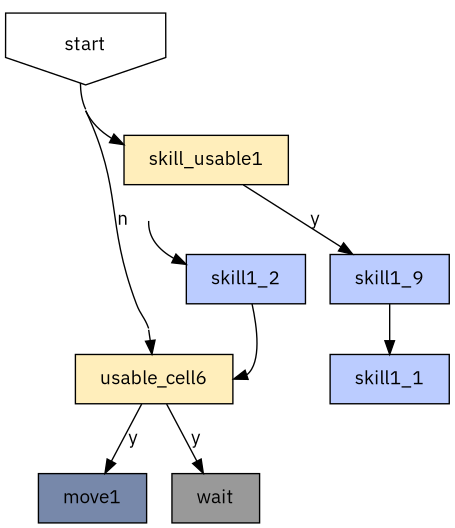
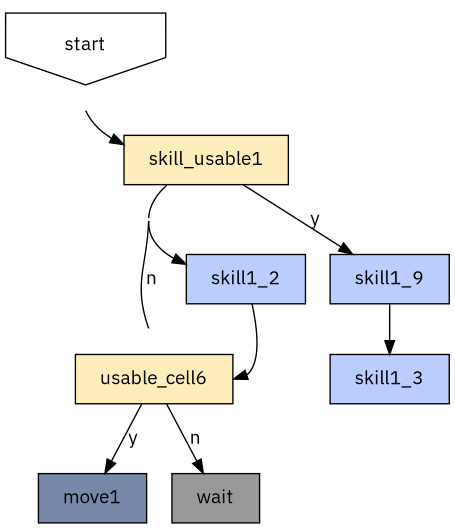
(82, 96) -> (154, 200)
(390, 379) -> (390, 379)
(196, 439) -> (196, 439)
